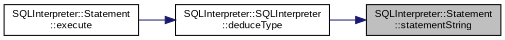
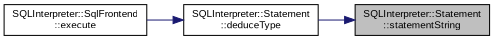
(71, 20) -> (75, 20)
(252, 20) -> (251, 20)
